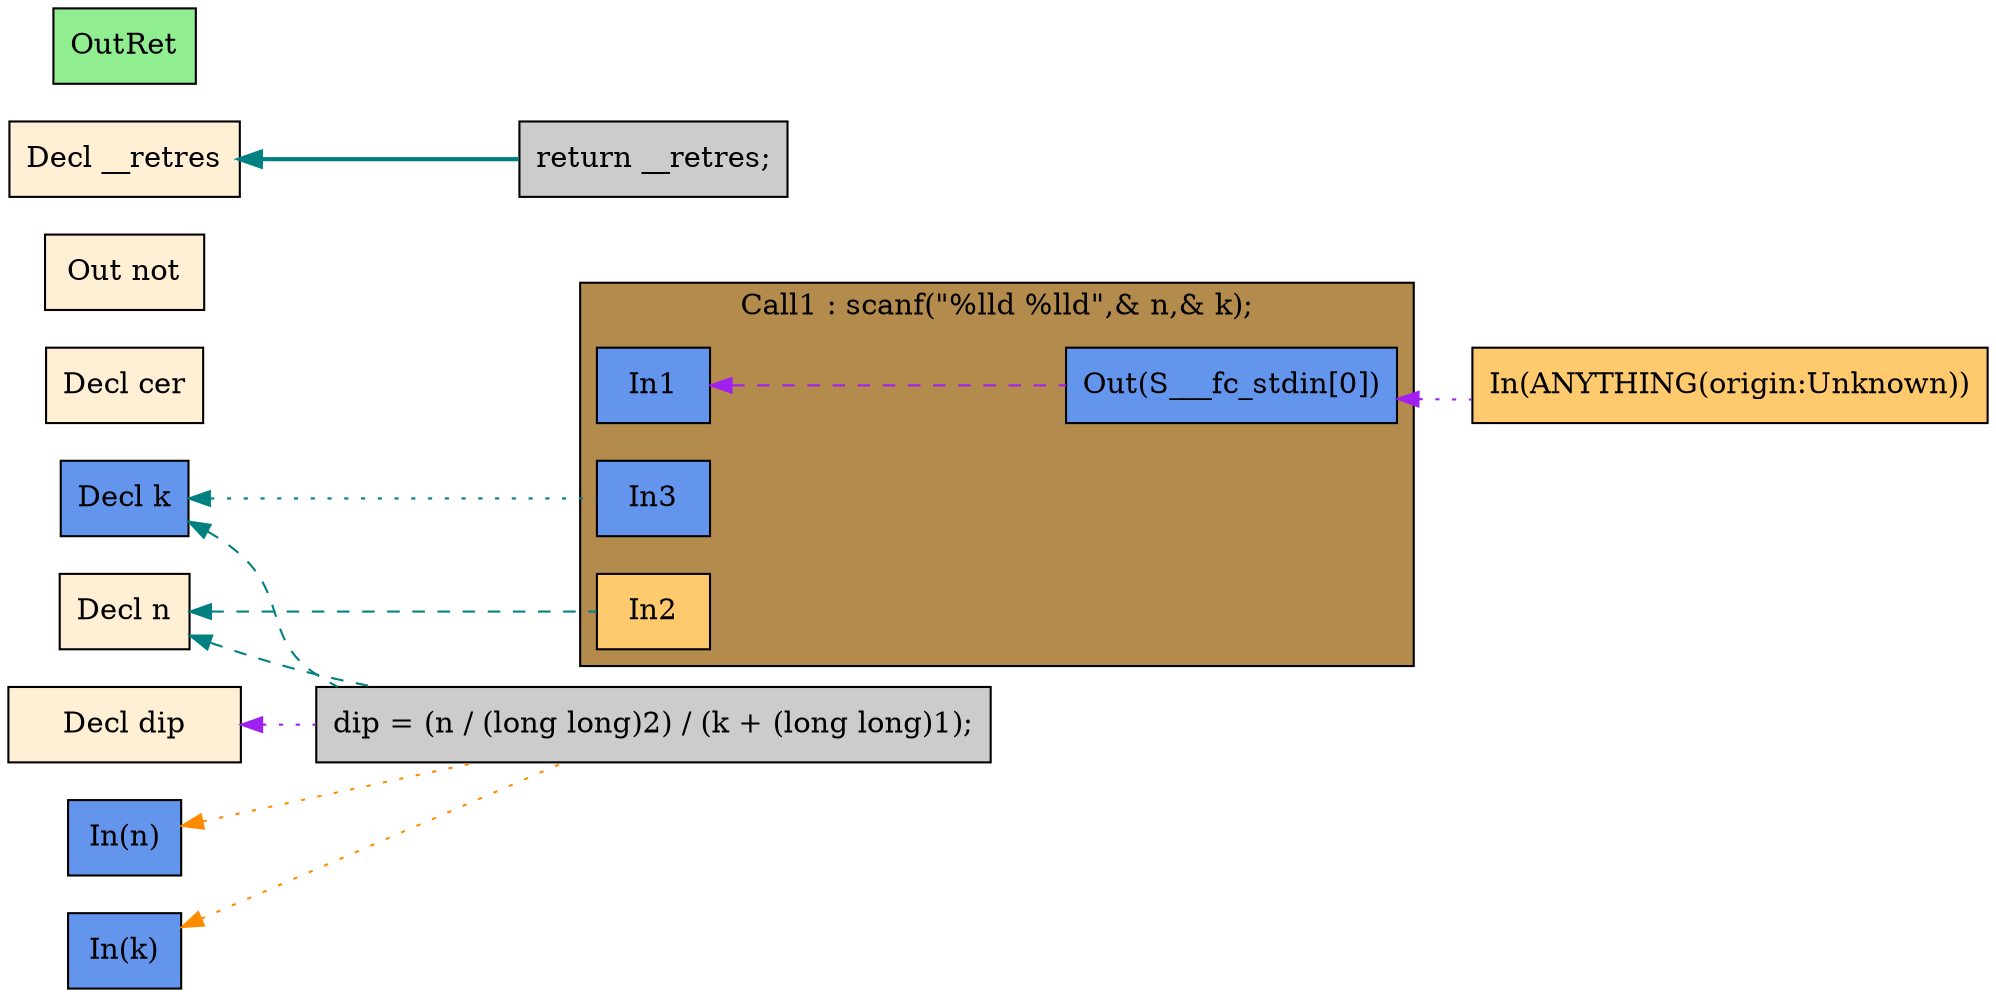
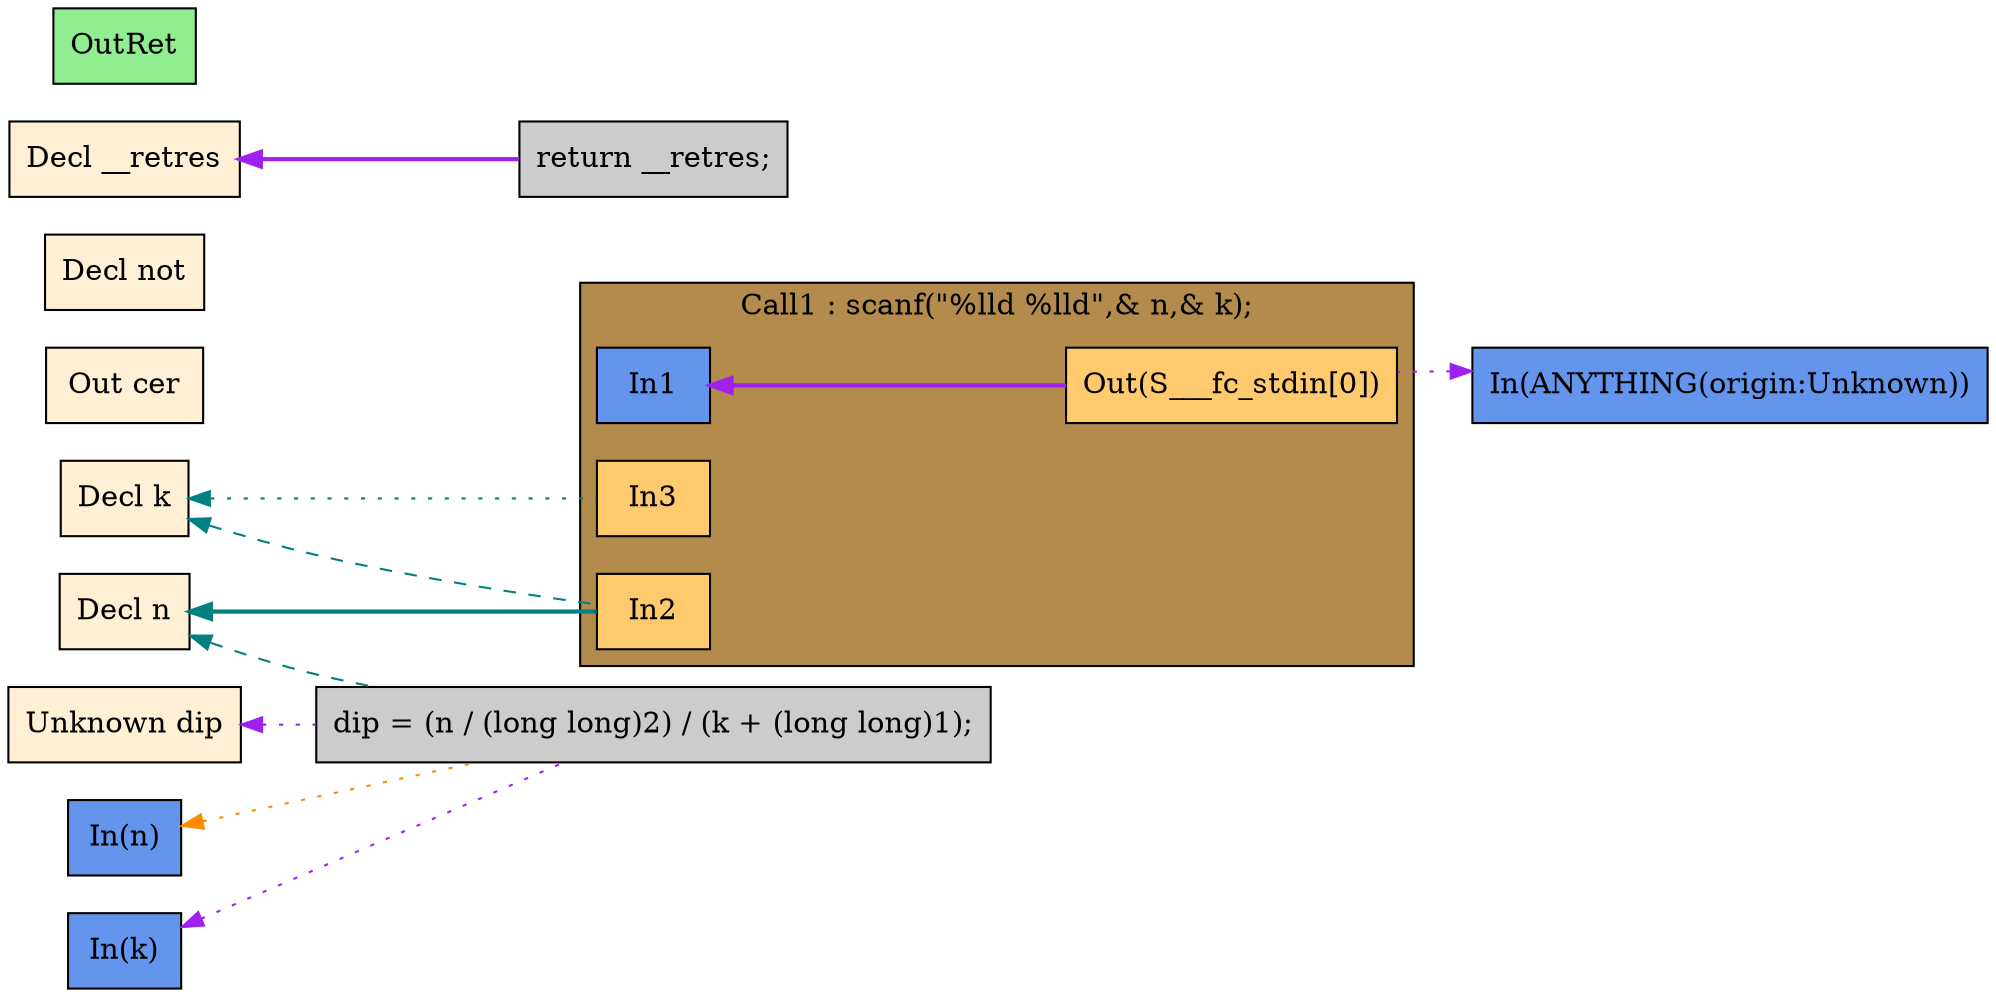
(390, 159) -> (390, 159)
(125, 272) -> (125, 272)
(125, 385) -> (125, 385)
(899, 385) -> (899, 385)
(1232, 385) -> (1232, 385)
(1730, 385) -> (1730, 385)
(1445, 399) -> (1427, 372)
(125, 498) -> (125, 498)
(653, 498) -> (653, 498)
(268, 594) -> (401, 573)
(404, 612) -> (404, 612)
(125, 725) -> (125, 725)
(382, 841) -> (382, 841)
